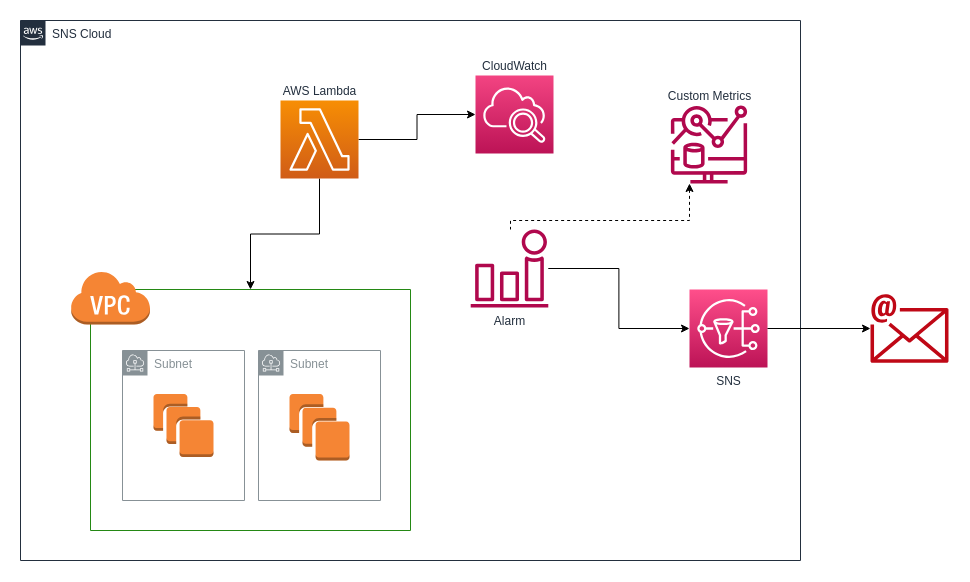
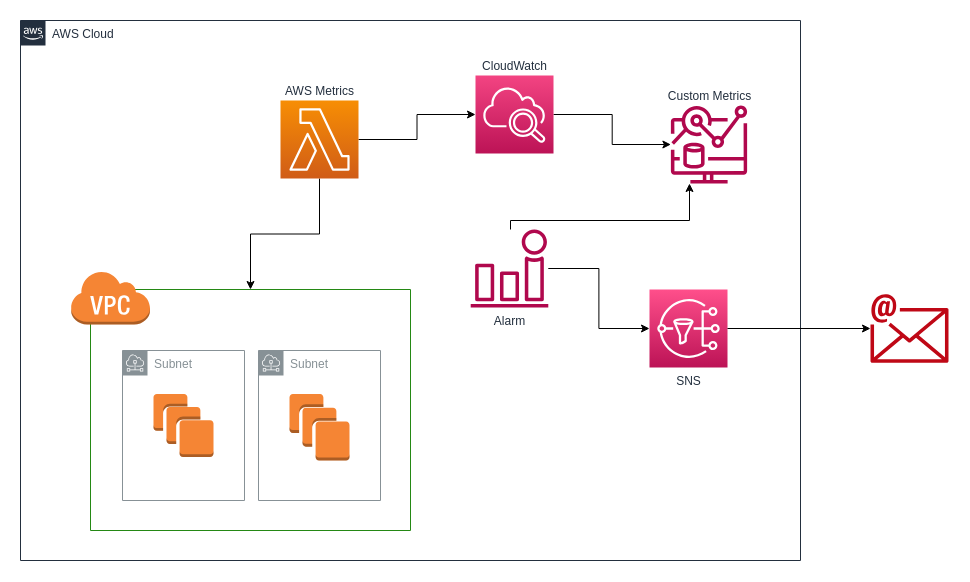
(80, 35) -> (80, 35)
(320, 90) -> (320, 90)
none -> (612, 127)
(611, 221) -> (611, 221)
(729, 329) -> (689, 329)
